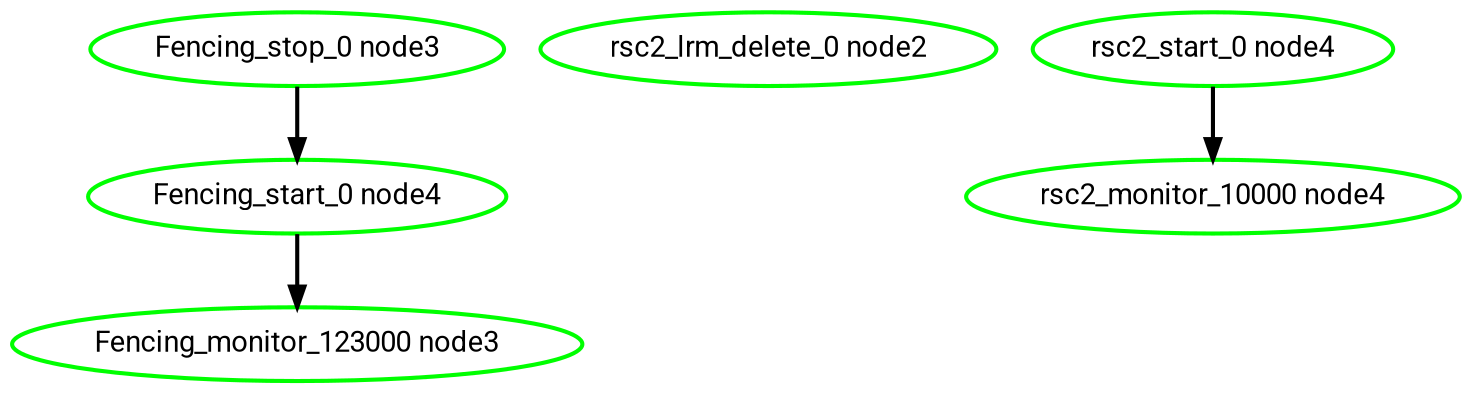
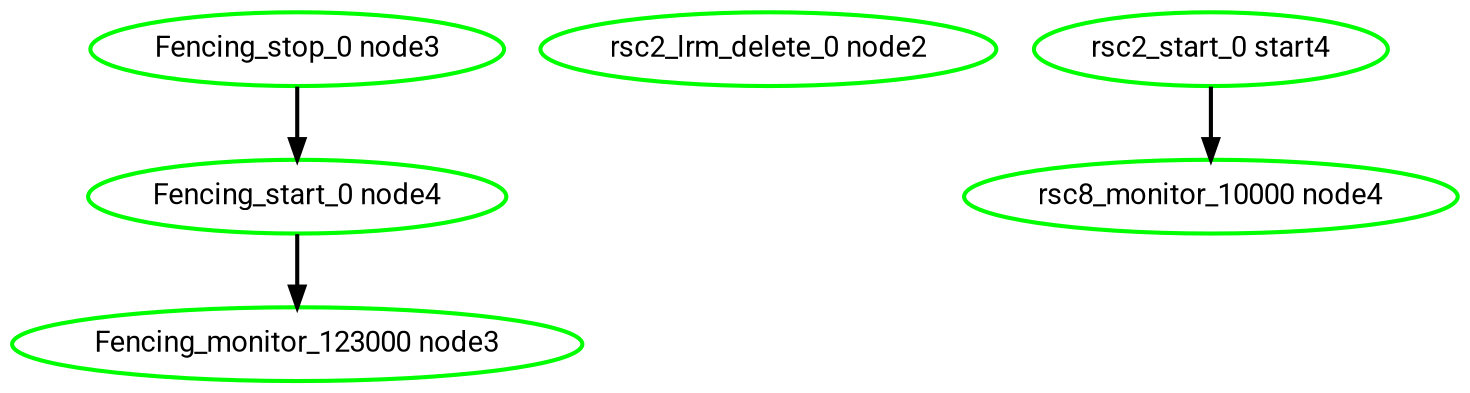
(1213, 49) -> (1211, 49)
(1213, 197) -> (1211, 197)
